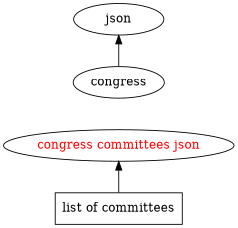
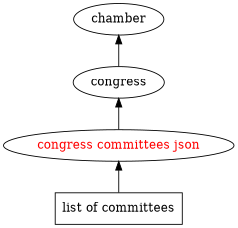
(119, 19) -> (119, 19)
none -> (119, 118)
